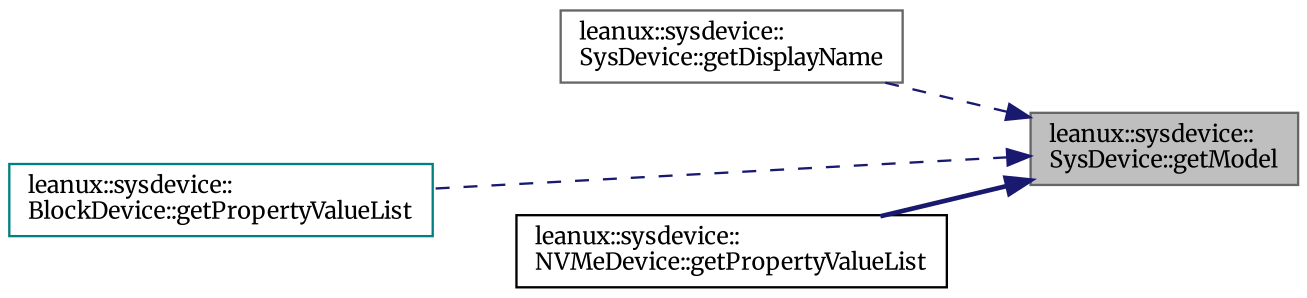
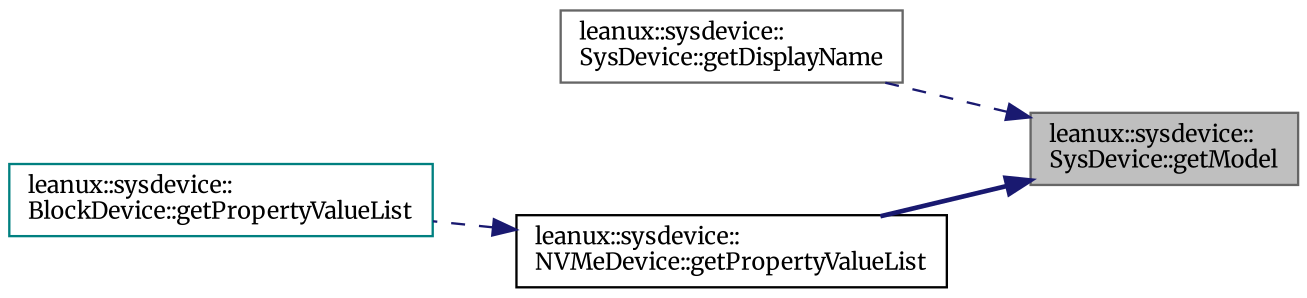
(720, 173) -> (463, 224)
